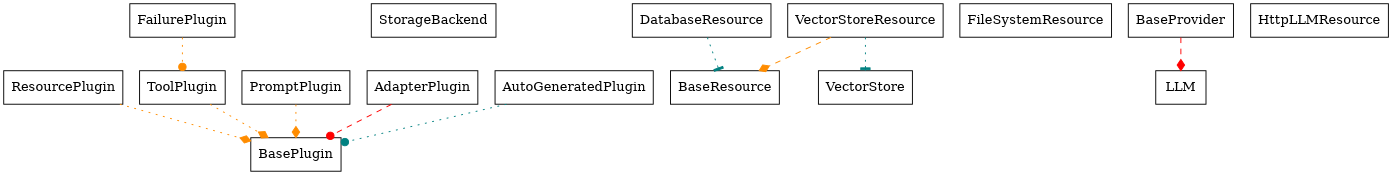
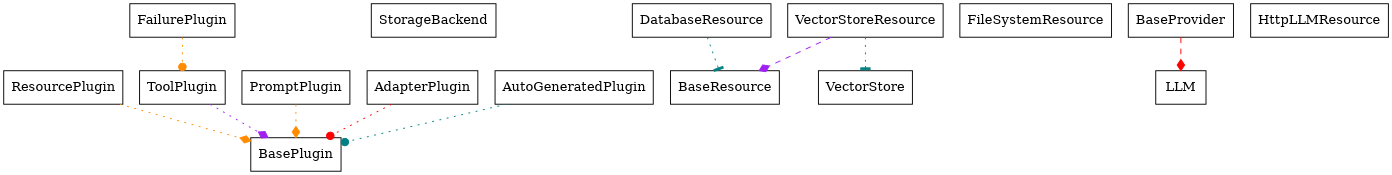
(800, 52) -> (800, 52)
(234, 118) -> (234, 118)
(363, 119) -> (363, 119)
